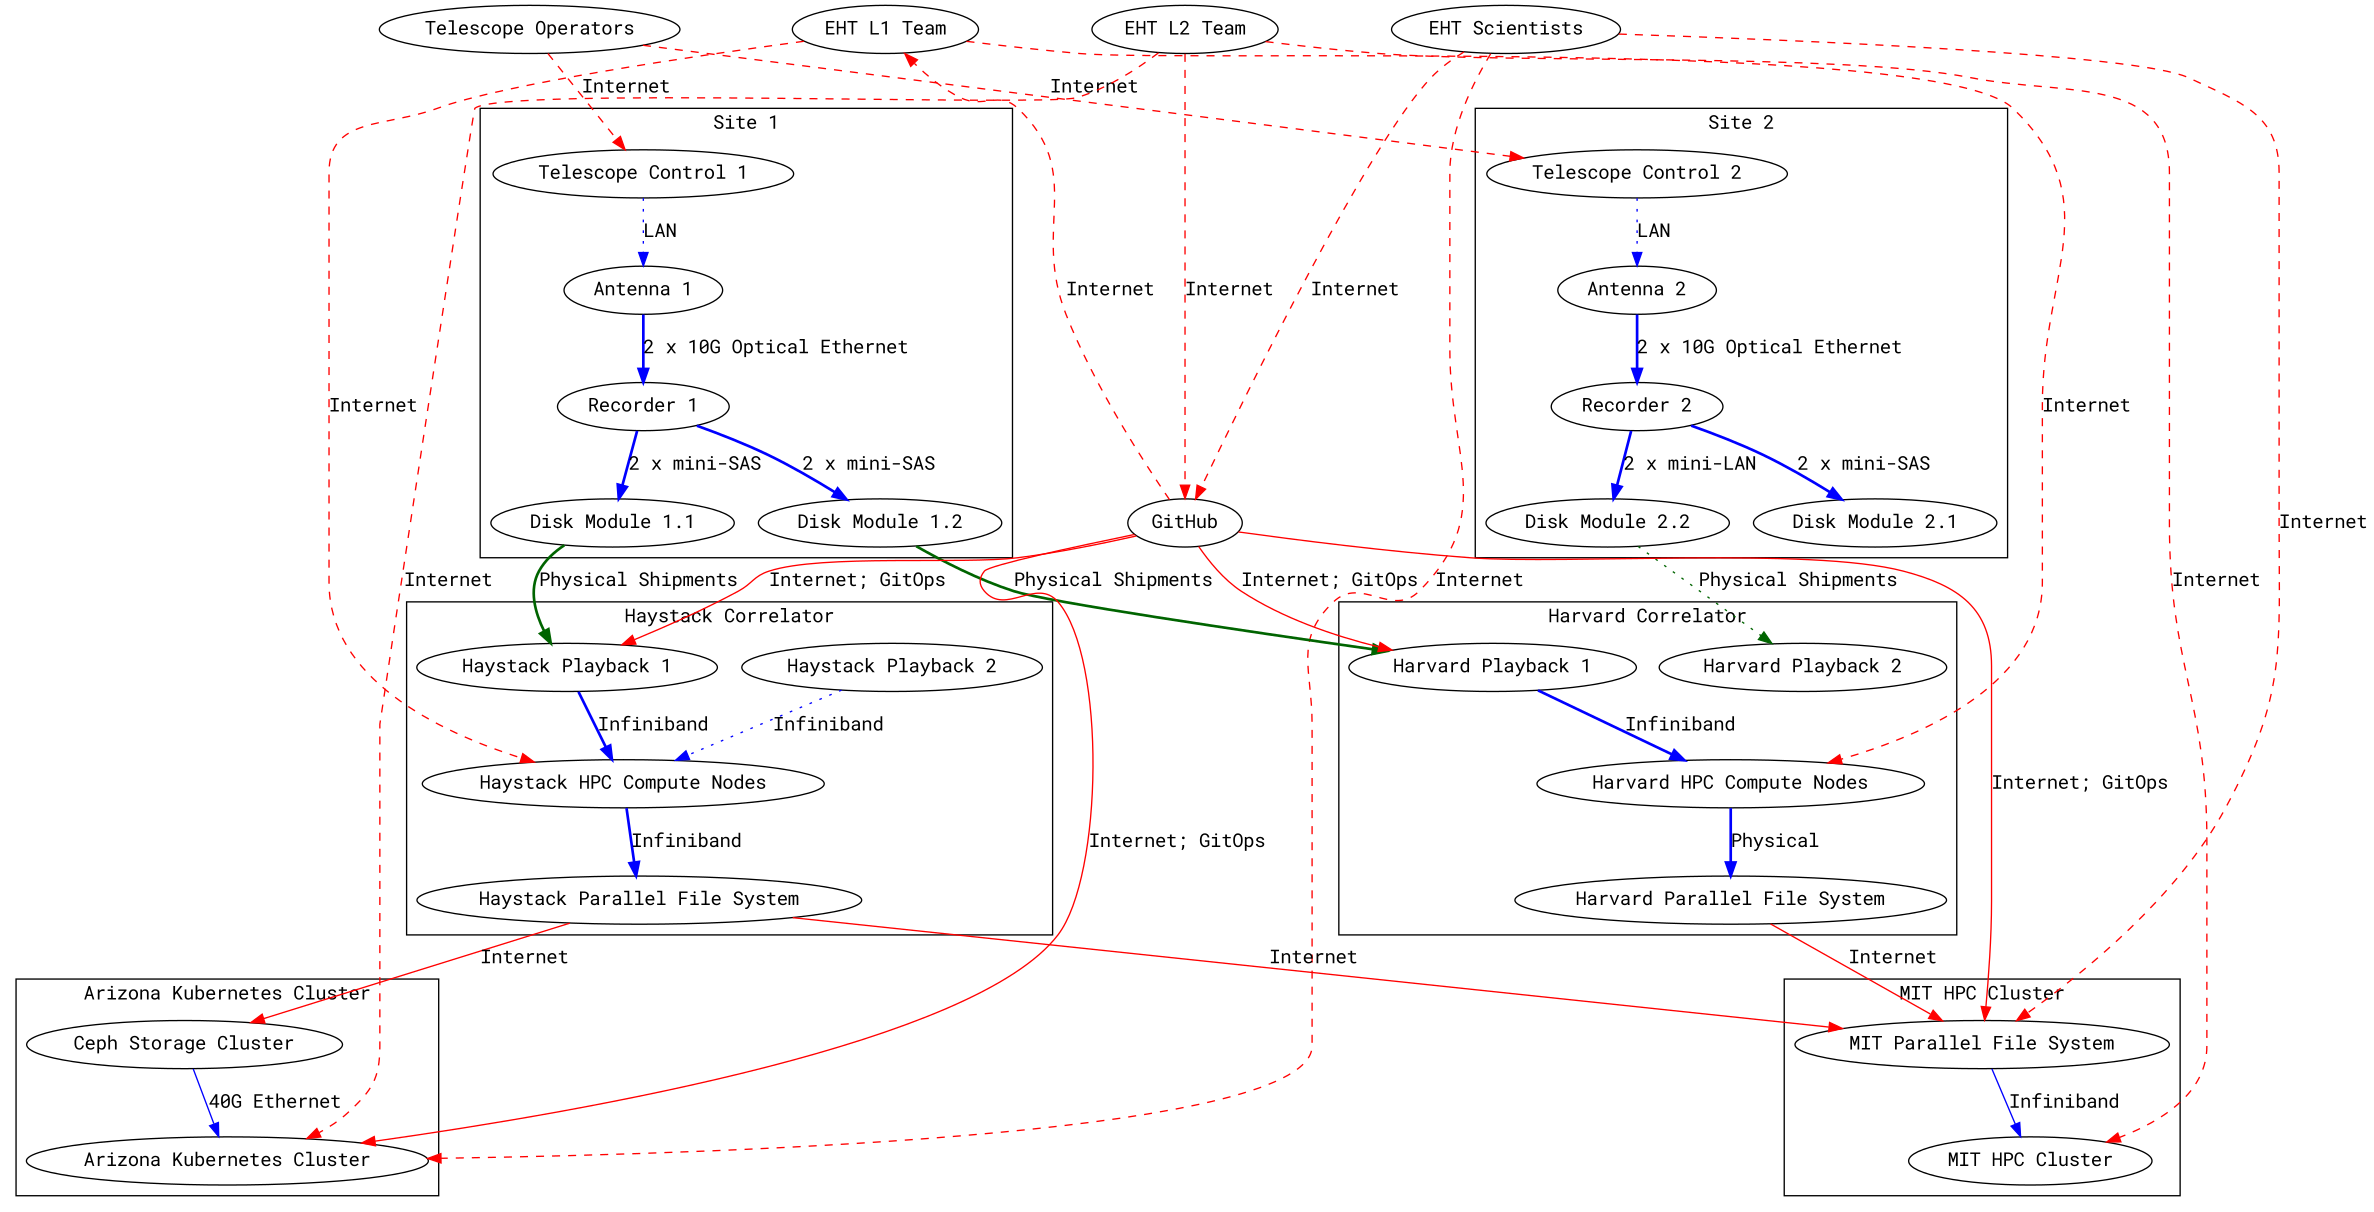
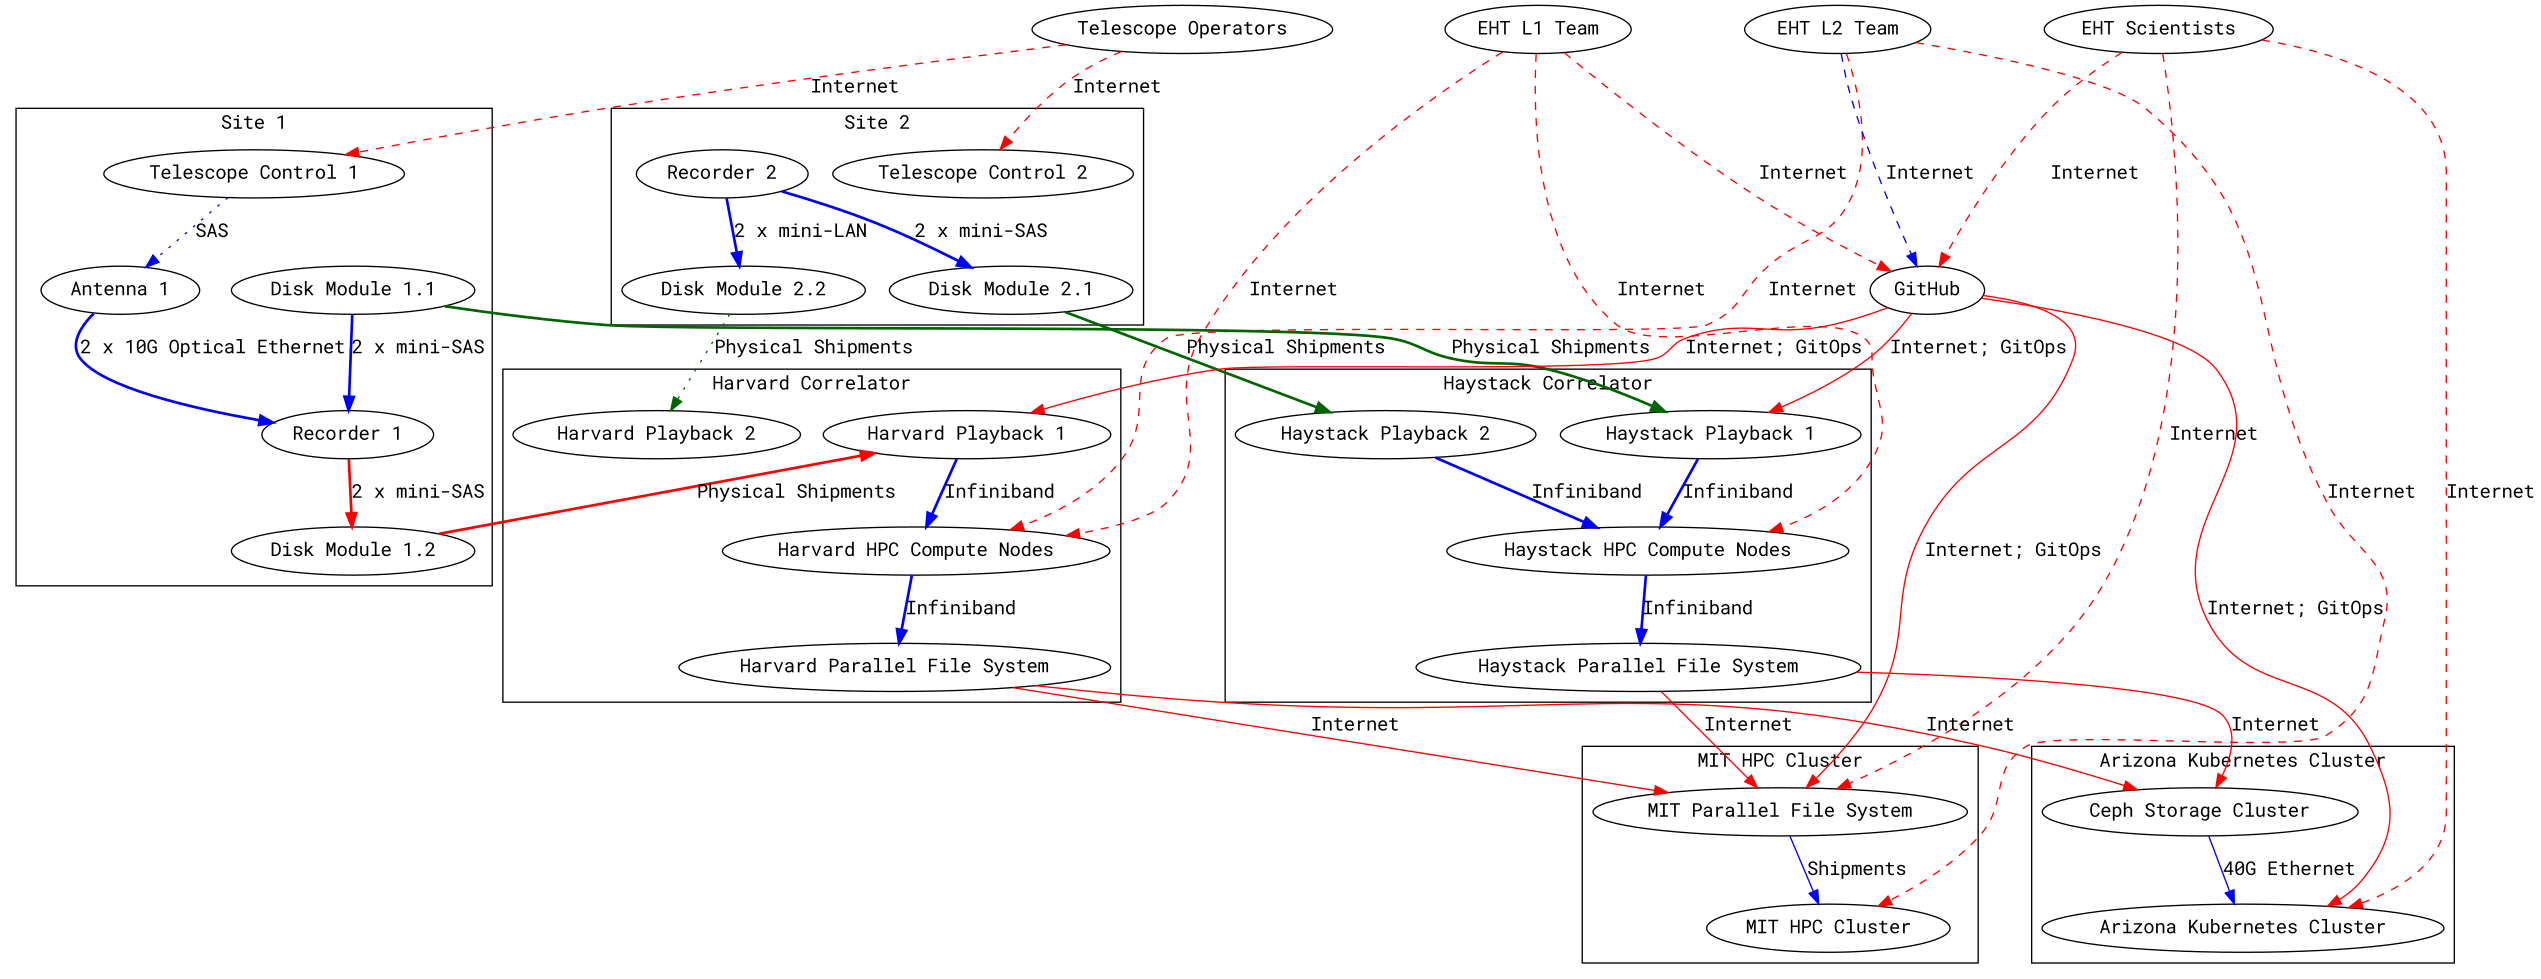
(660, 232) -> (212, 232)
(1053, 254) -> (1715, 169)
(1185, 269) -> (1871, 156)
(447, 286) -> (1481, 330)
(1637, 290) -> none
none -> (1178, 355)
(768, 455) -> (350, 486)
(630, 458) -> (351, 356)
(1140, 615) -> (650, 495)
none -> (1776, 711)
(765, 723) -> (1510, 490)
(1776, 842) -> (961, 609)
(2064, 1103) -> (1857, 870)
